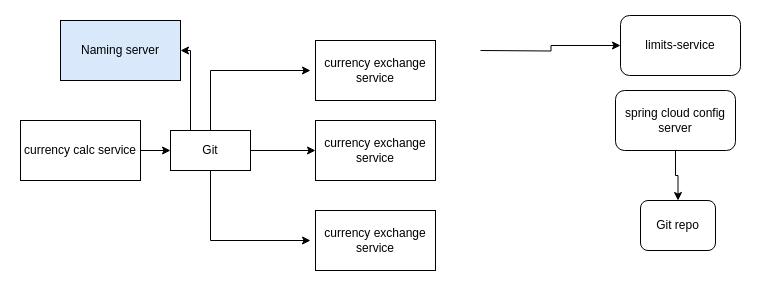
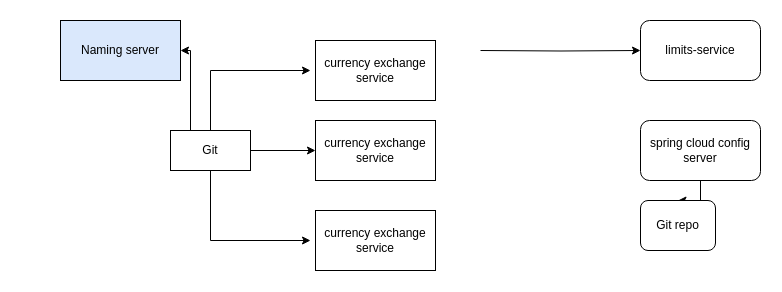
(681, 46) -> (701, 51)
(676, 121) -> (701, 151)
(81, 151) -> none
(160, 151) -> none
